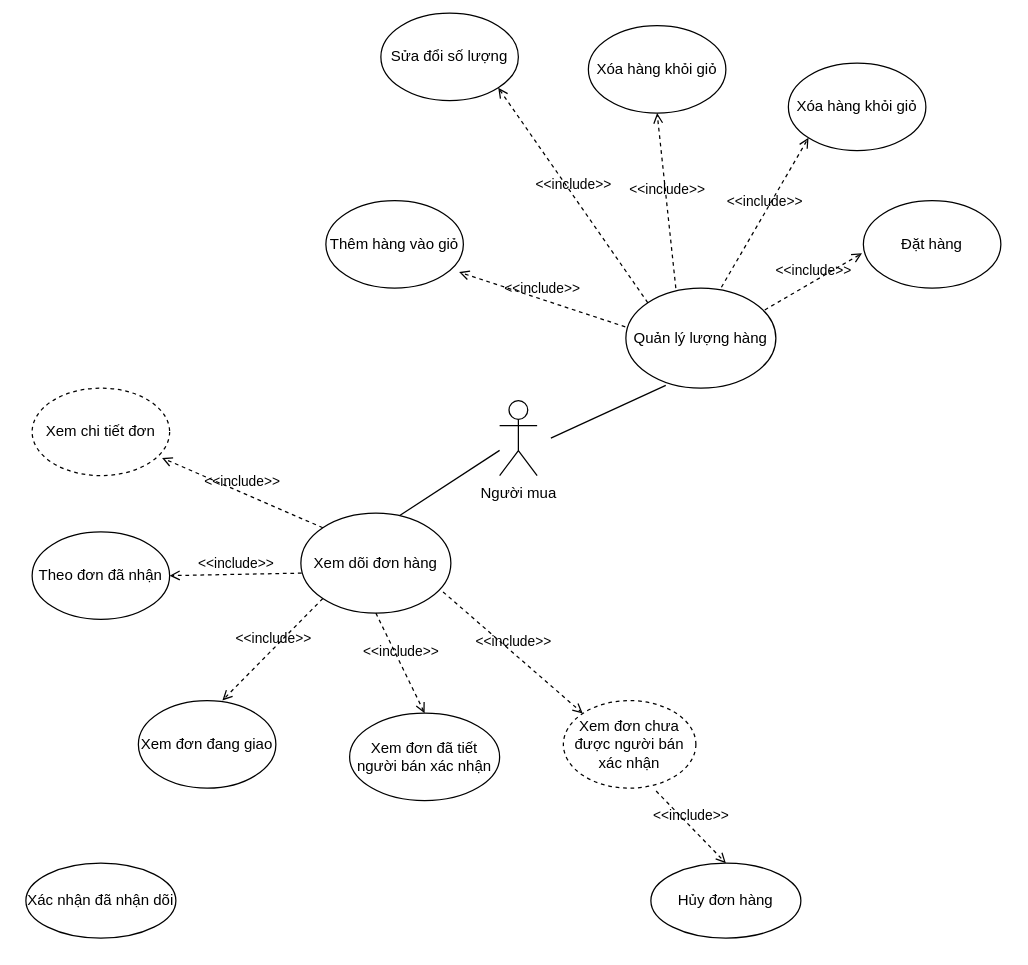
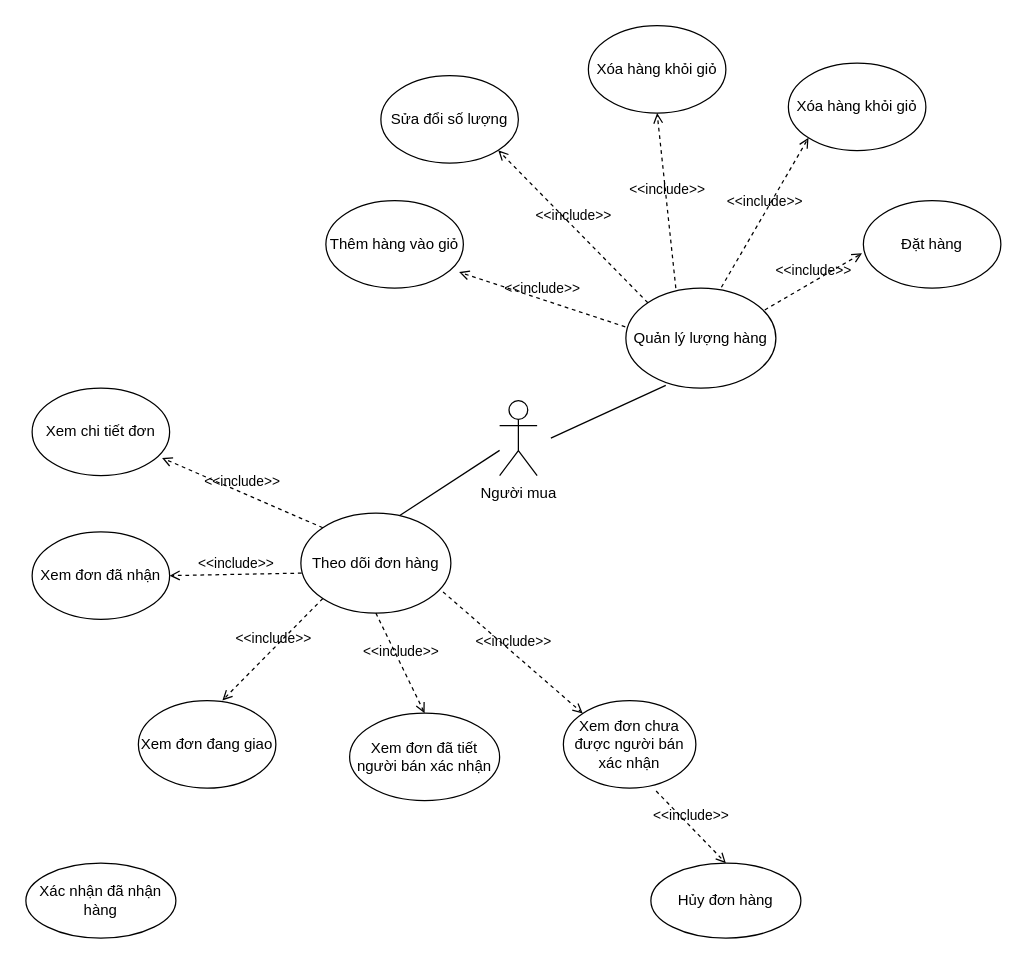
(449, 57) -> (449, 119)
(101, 432) -> (101, 432)
(376, 563) -> (376, 563)
(101, 576) -> (101, 576)
(629, 744) -> (629, 744)
(101, 901) -> (101, 901)
